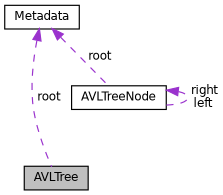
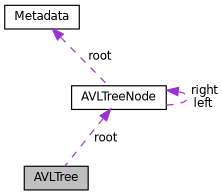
(33, 105) -> (84, 143)
